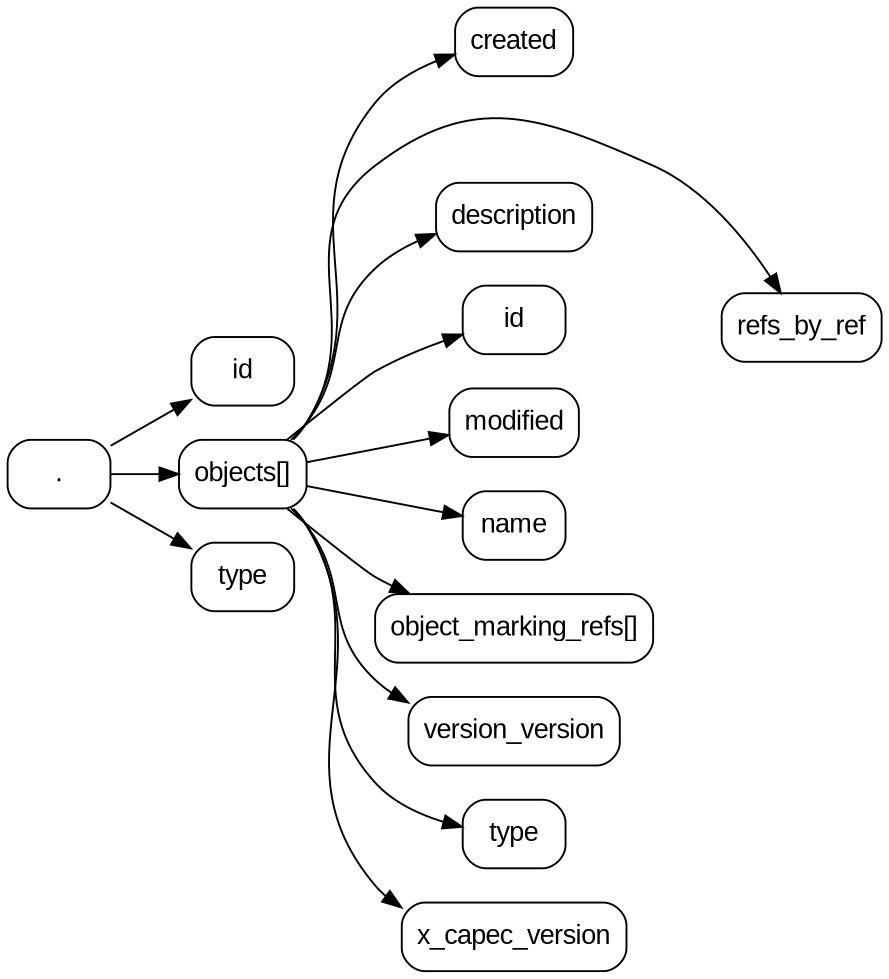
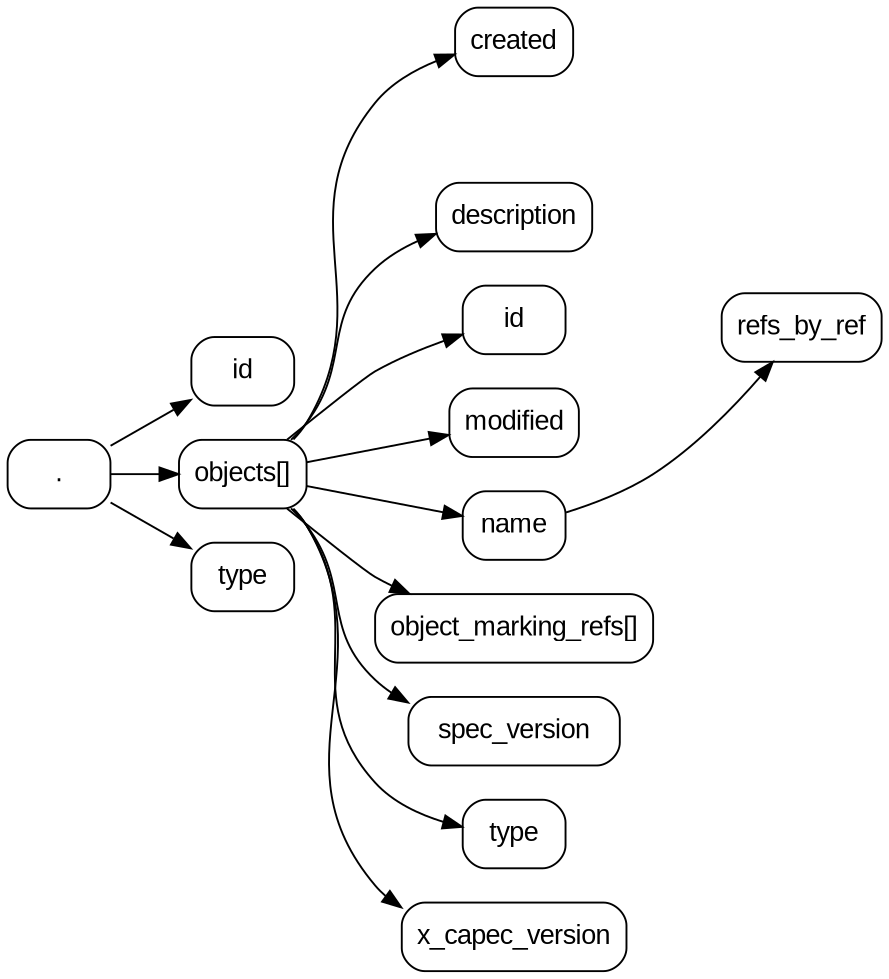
(446, 126) -> (673, 460)
(514, 731) -> (514, 731)
